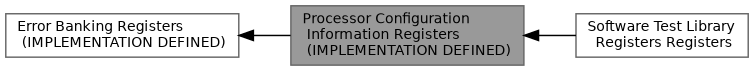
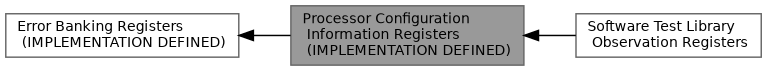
(662, 35) -> (669, 35)
